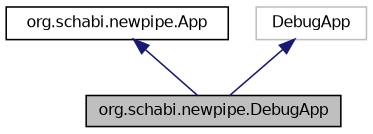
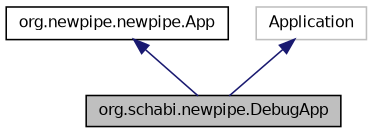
(117, 23) -> (117, 23)
(311, 23) -> (311, 23)
